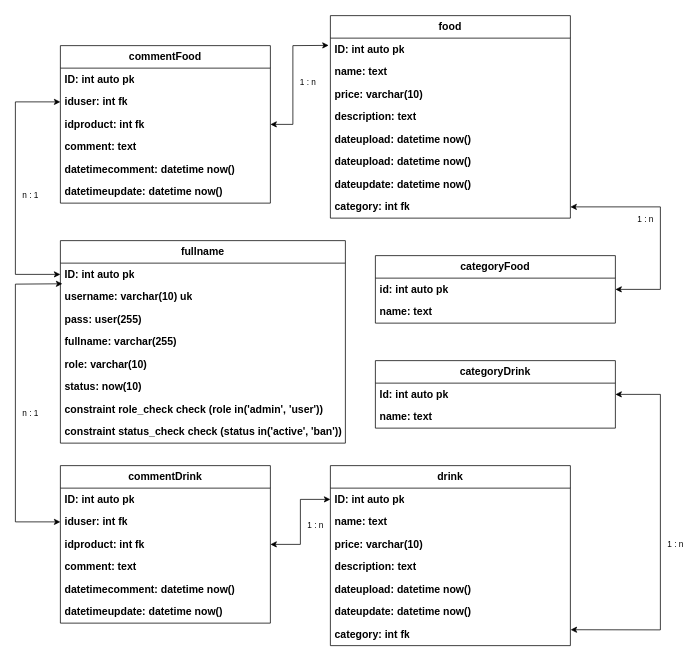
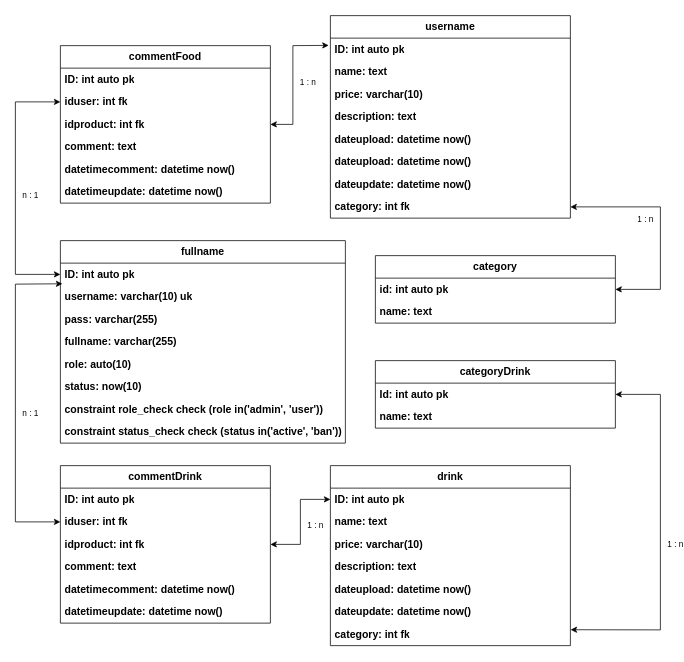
(450, 27) -> (450, 27)
(495, 267) -> (495, 267)
(106, 319) -> (115, 319)
(111, 364) -> (102, 364)
